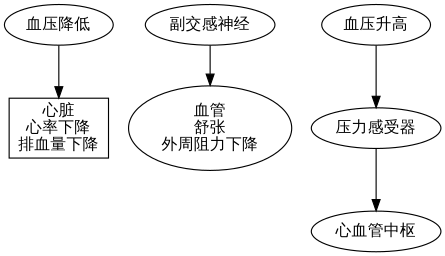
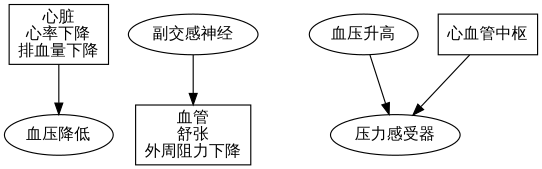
(59, 66) -> (59, 84)
(210, 128) -> (193, 135)
(376, 174) -> (445, 81)
(376, 231) -> (488, 34)
